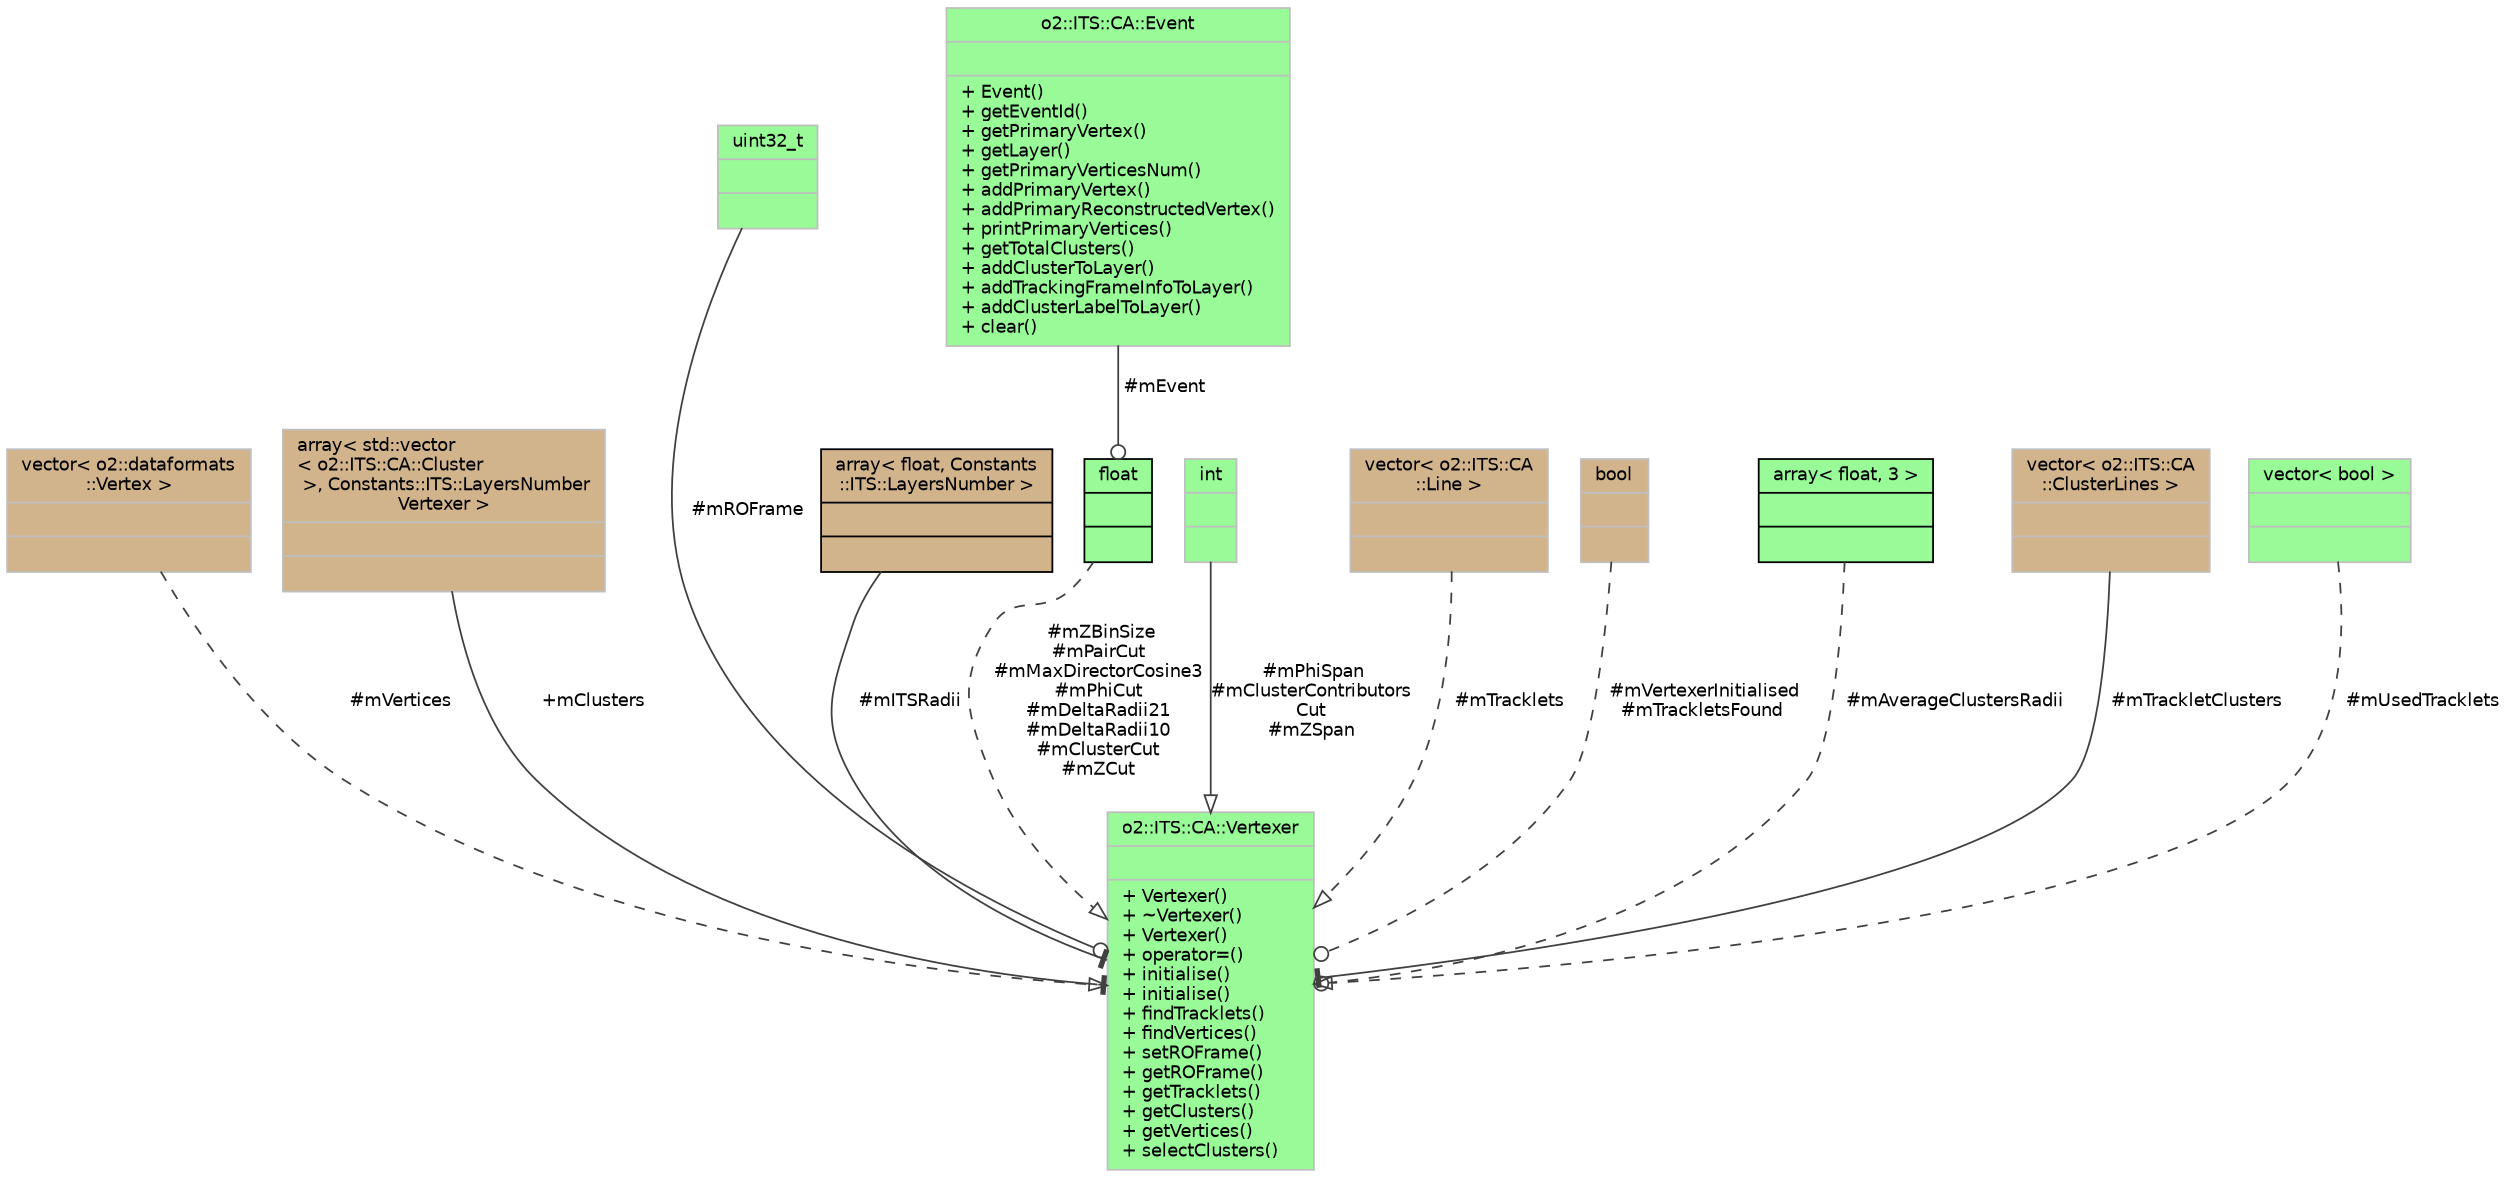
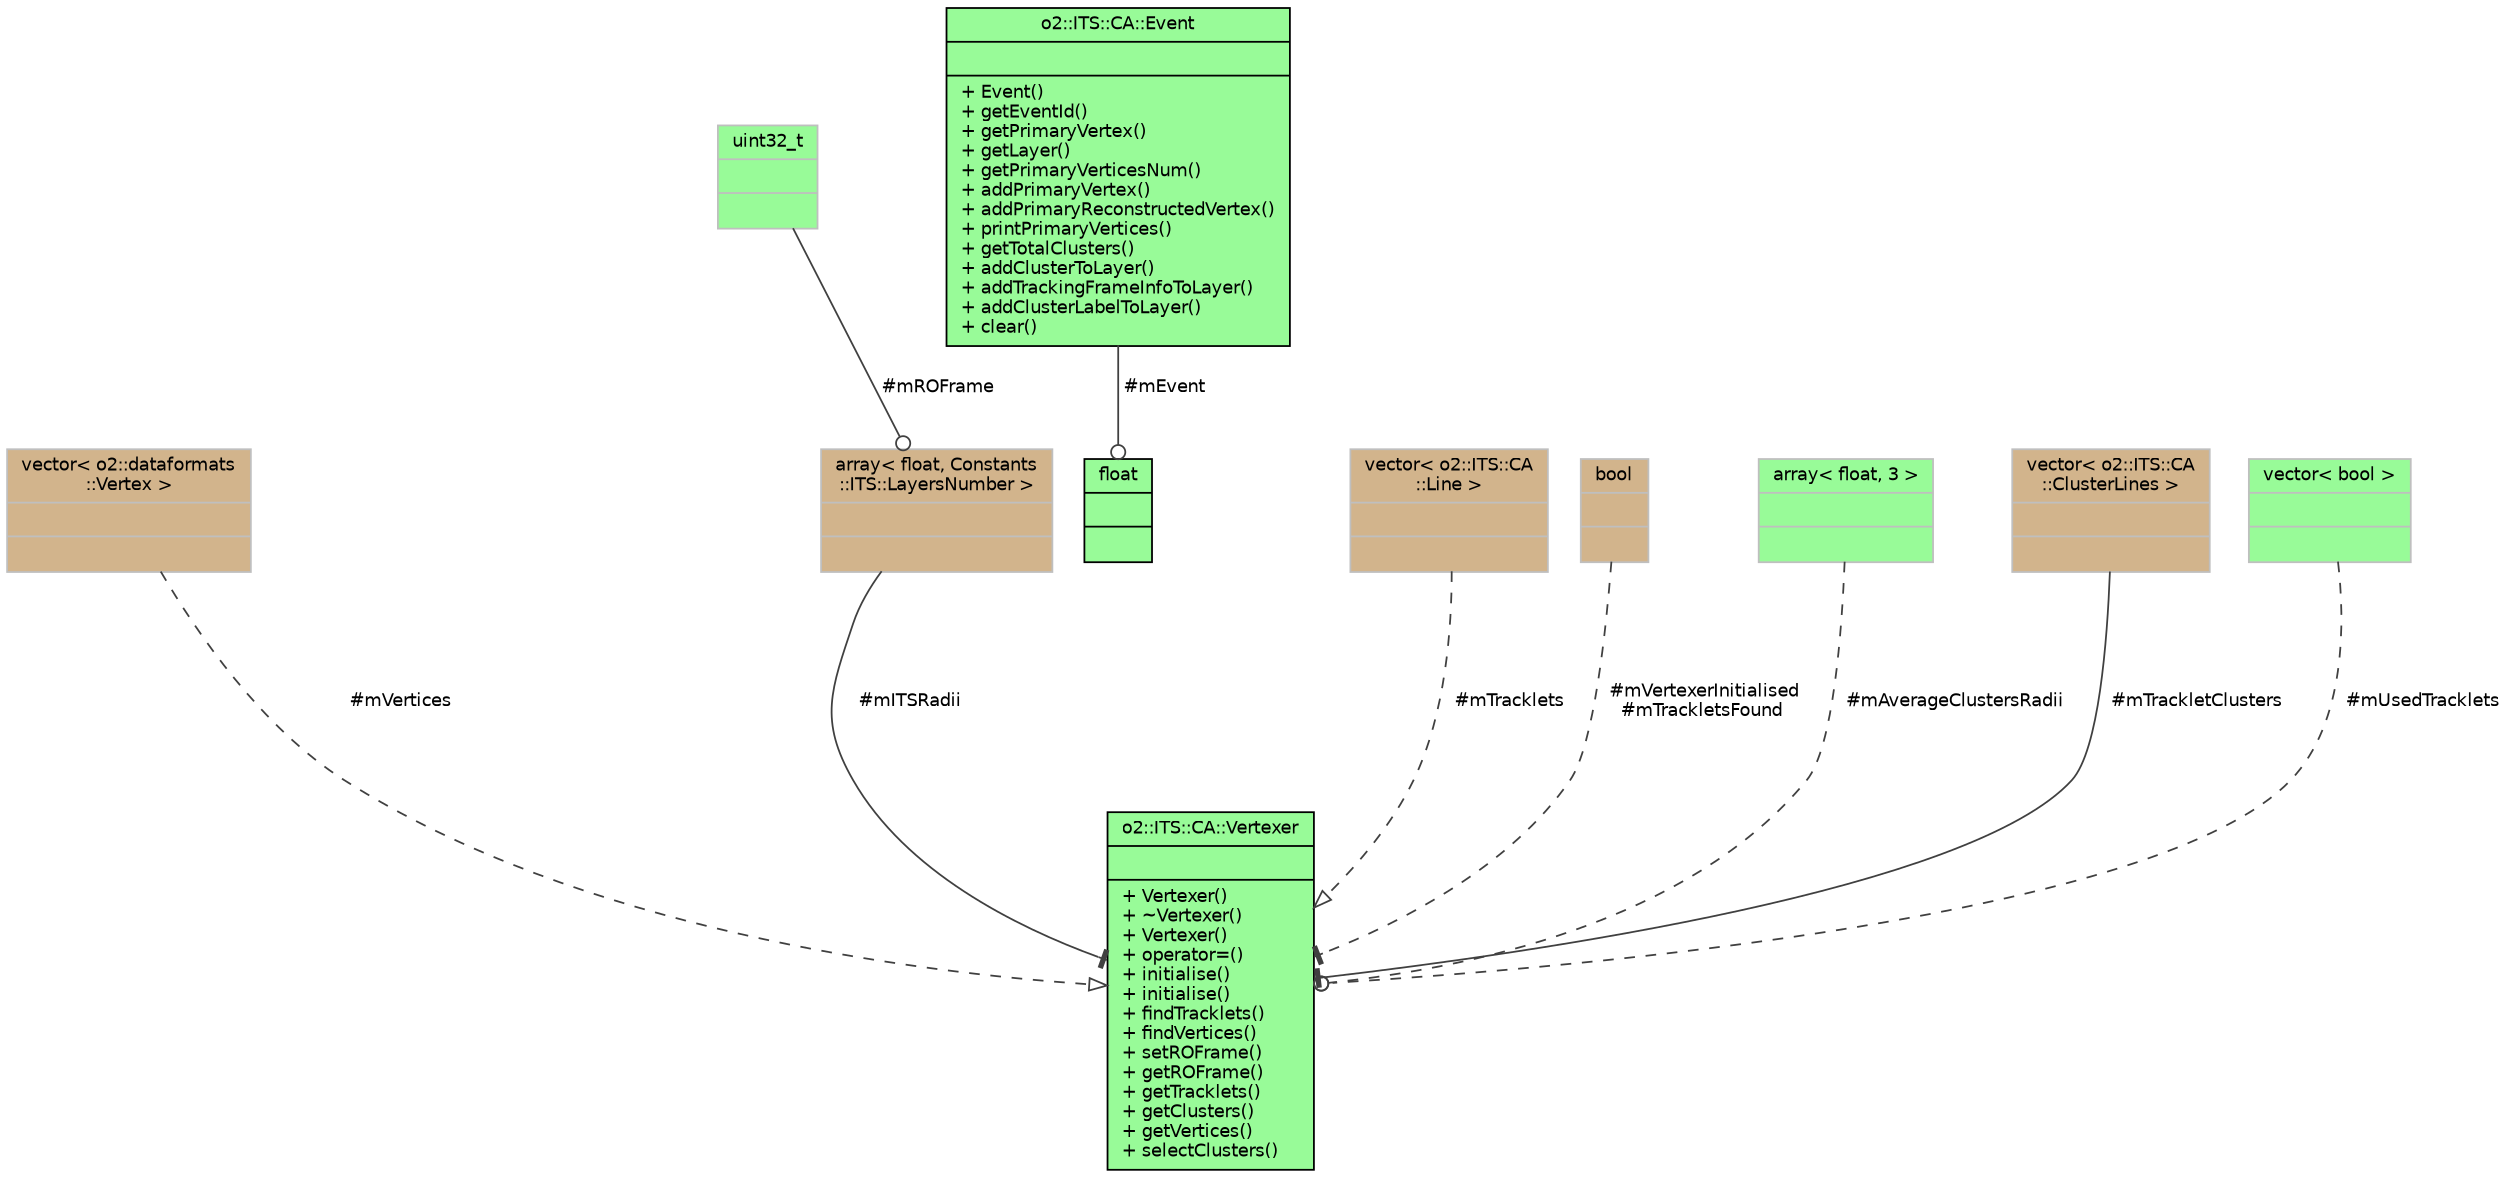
(1118, 177) -> (1118, 177)
(444, 511) -> none
(937, 511) -> (937, 511)
(1211, 511) -> none
(1846, 511) -> (1846, 511)
(725, 673) -> (846, 332)
(972, 721) -> none
(1544, 812) -> (1544, 812)
(1938, 911) -> (1938, 911)
(1211, 991) -> (1211, 991)
